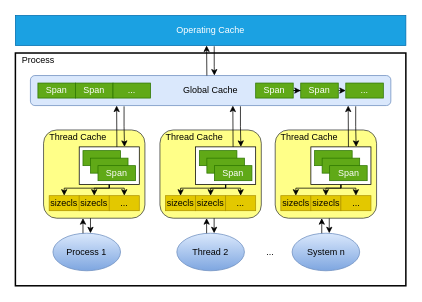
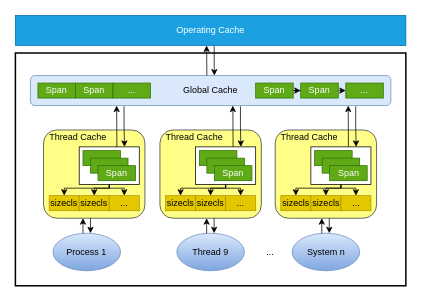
(38, 60) -> none
(210, 252) -> (210, 252)
